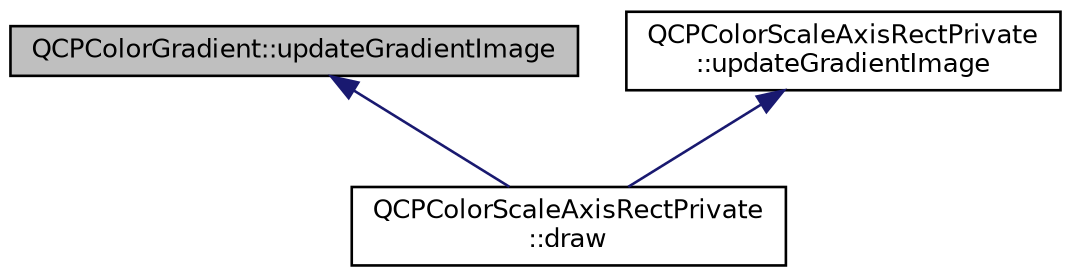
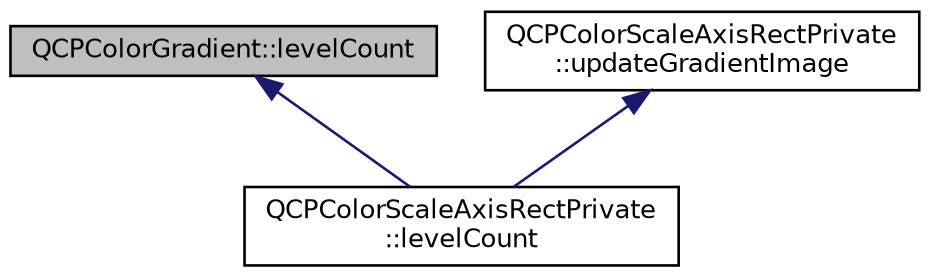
(294, 51) -> (224, 51)
(569, 226) -> (462, 226)
